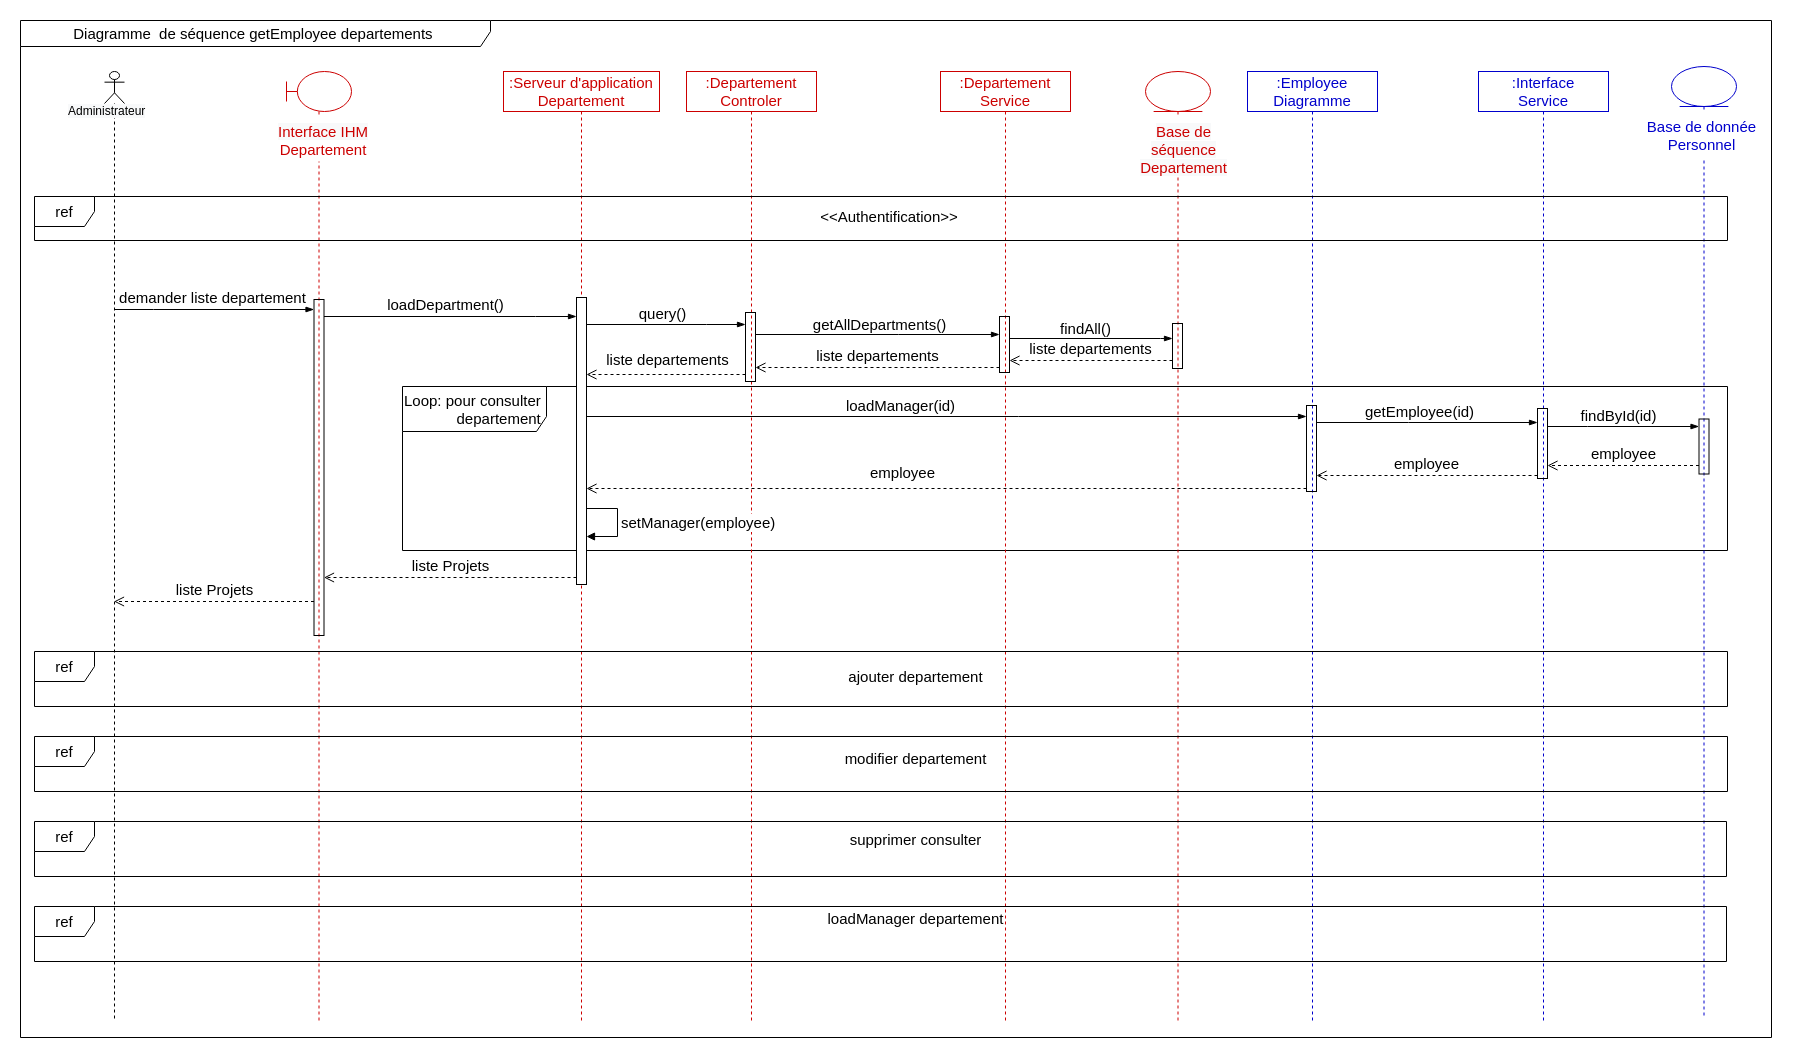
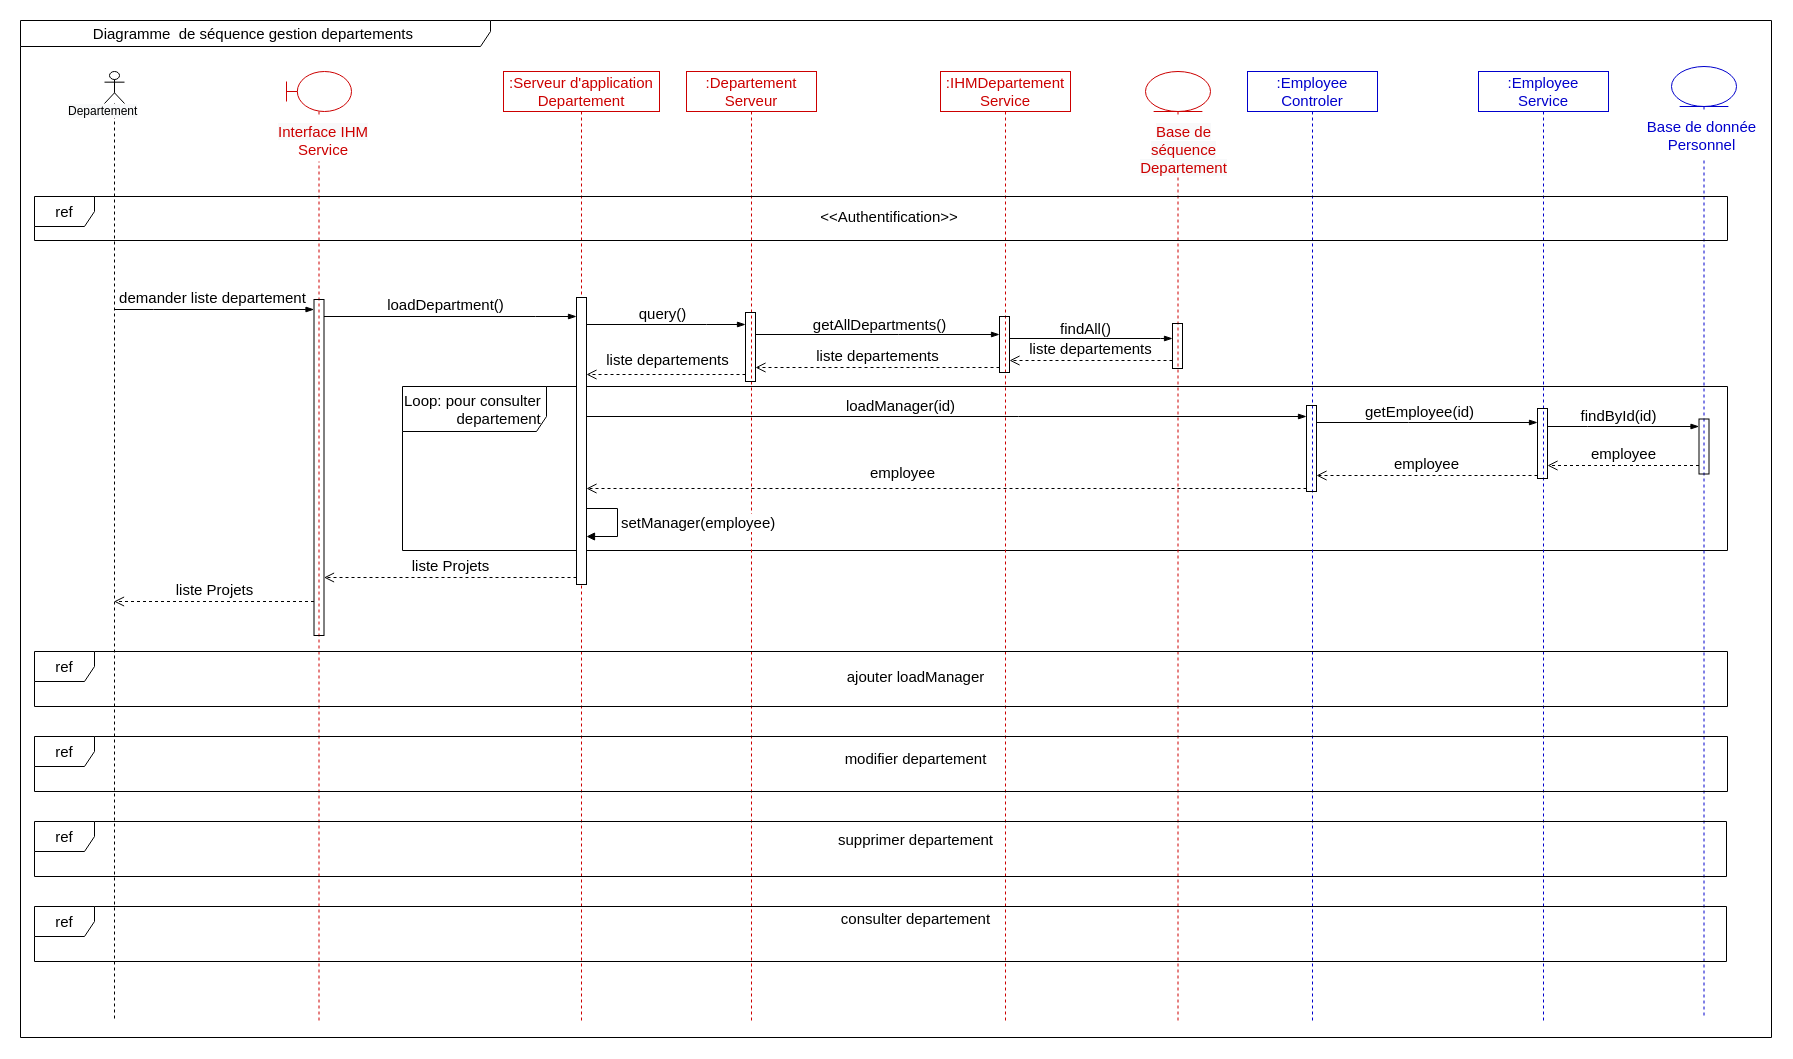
(256, 34) -> (256, 34)
(752, 92) -> (752, 92)
(1006, 92) -> (1006, 92)
(1313, 92) -> (1313, 92)
(1544, 92) -> (1544, 92)
(112, 112) -> (105, 112)
(324, 142) -> (324, 142)
(916, 677) -> (916, 677)
(916, 840) -> (916, 840)
(916, 919) -> (916, 919)
